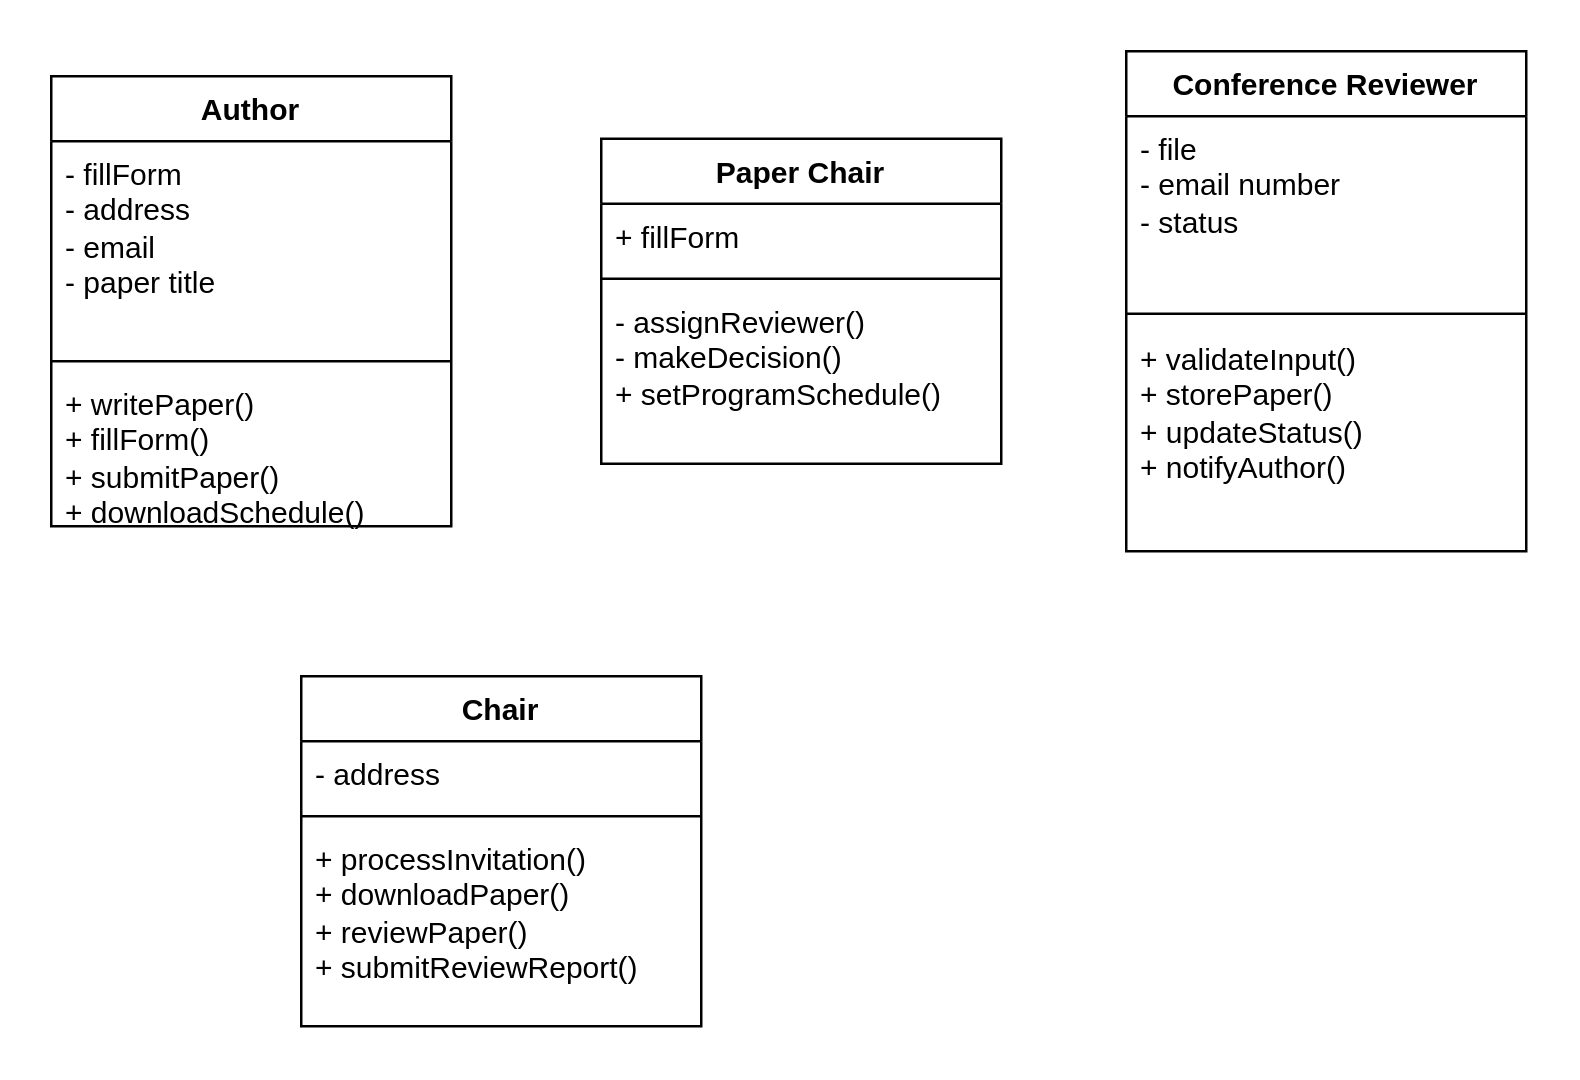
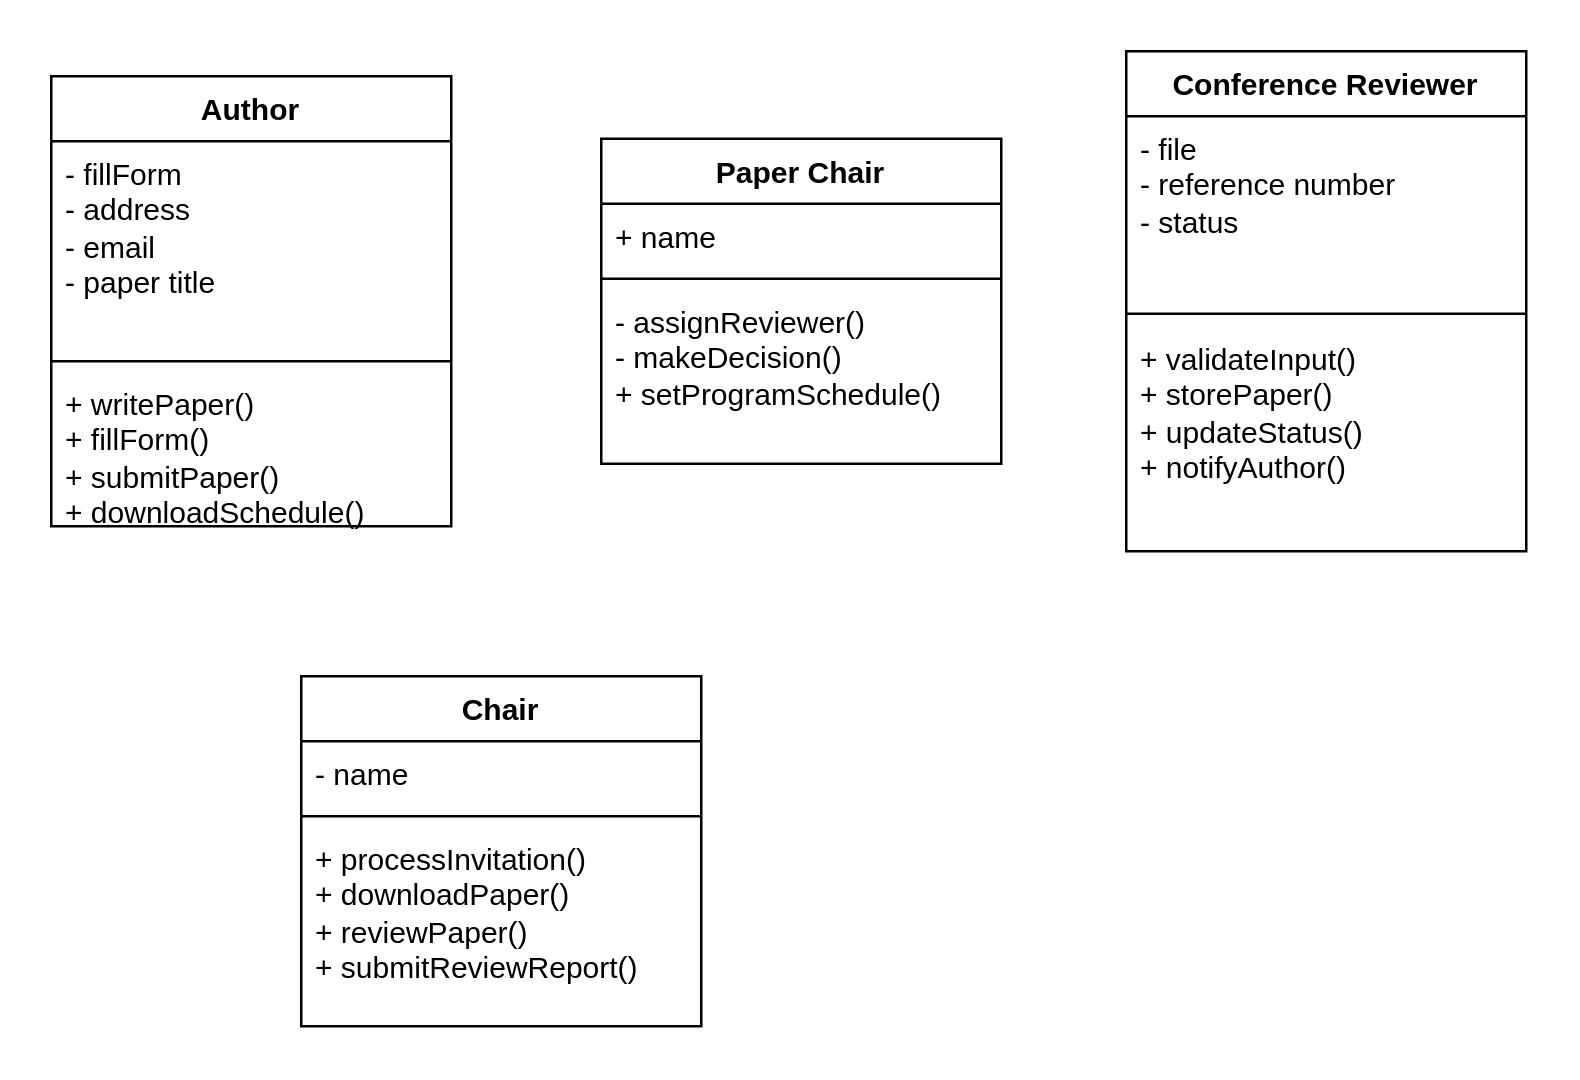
(1243, 188) -> (1285, 188)
(685, 239) -> (663, 239)
(388, 777) -> (363, 777)
